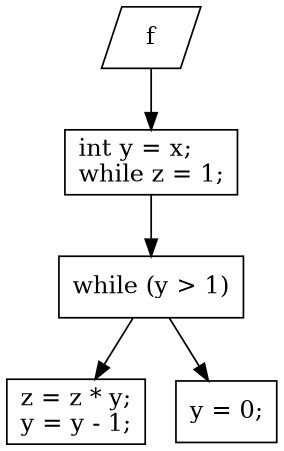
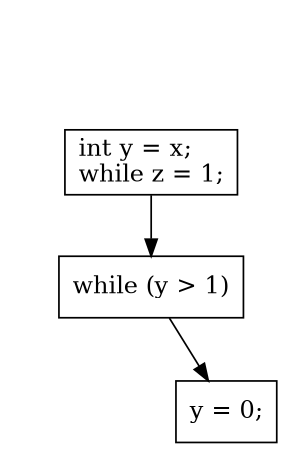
(151, 38) -> none
(76, 412) -> none
